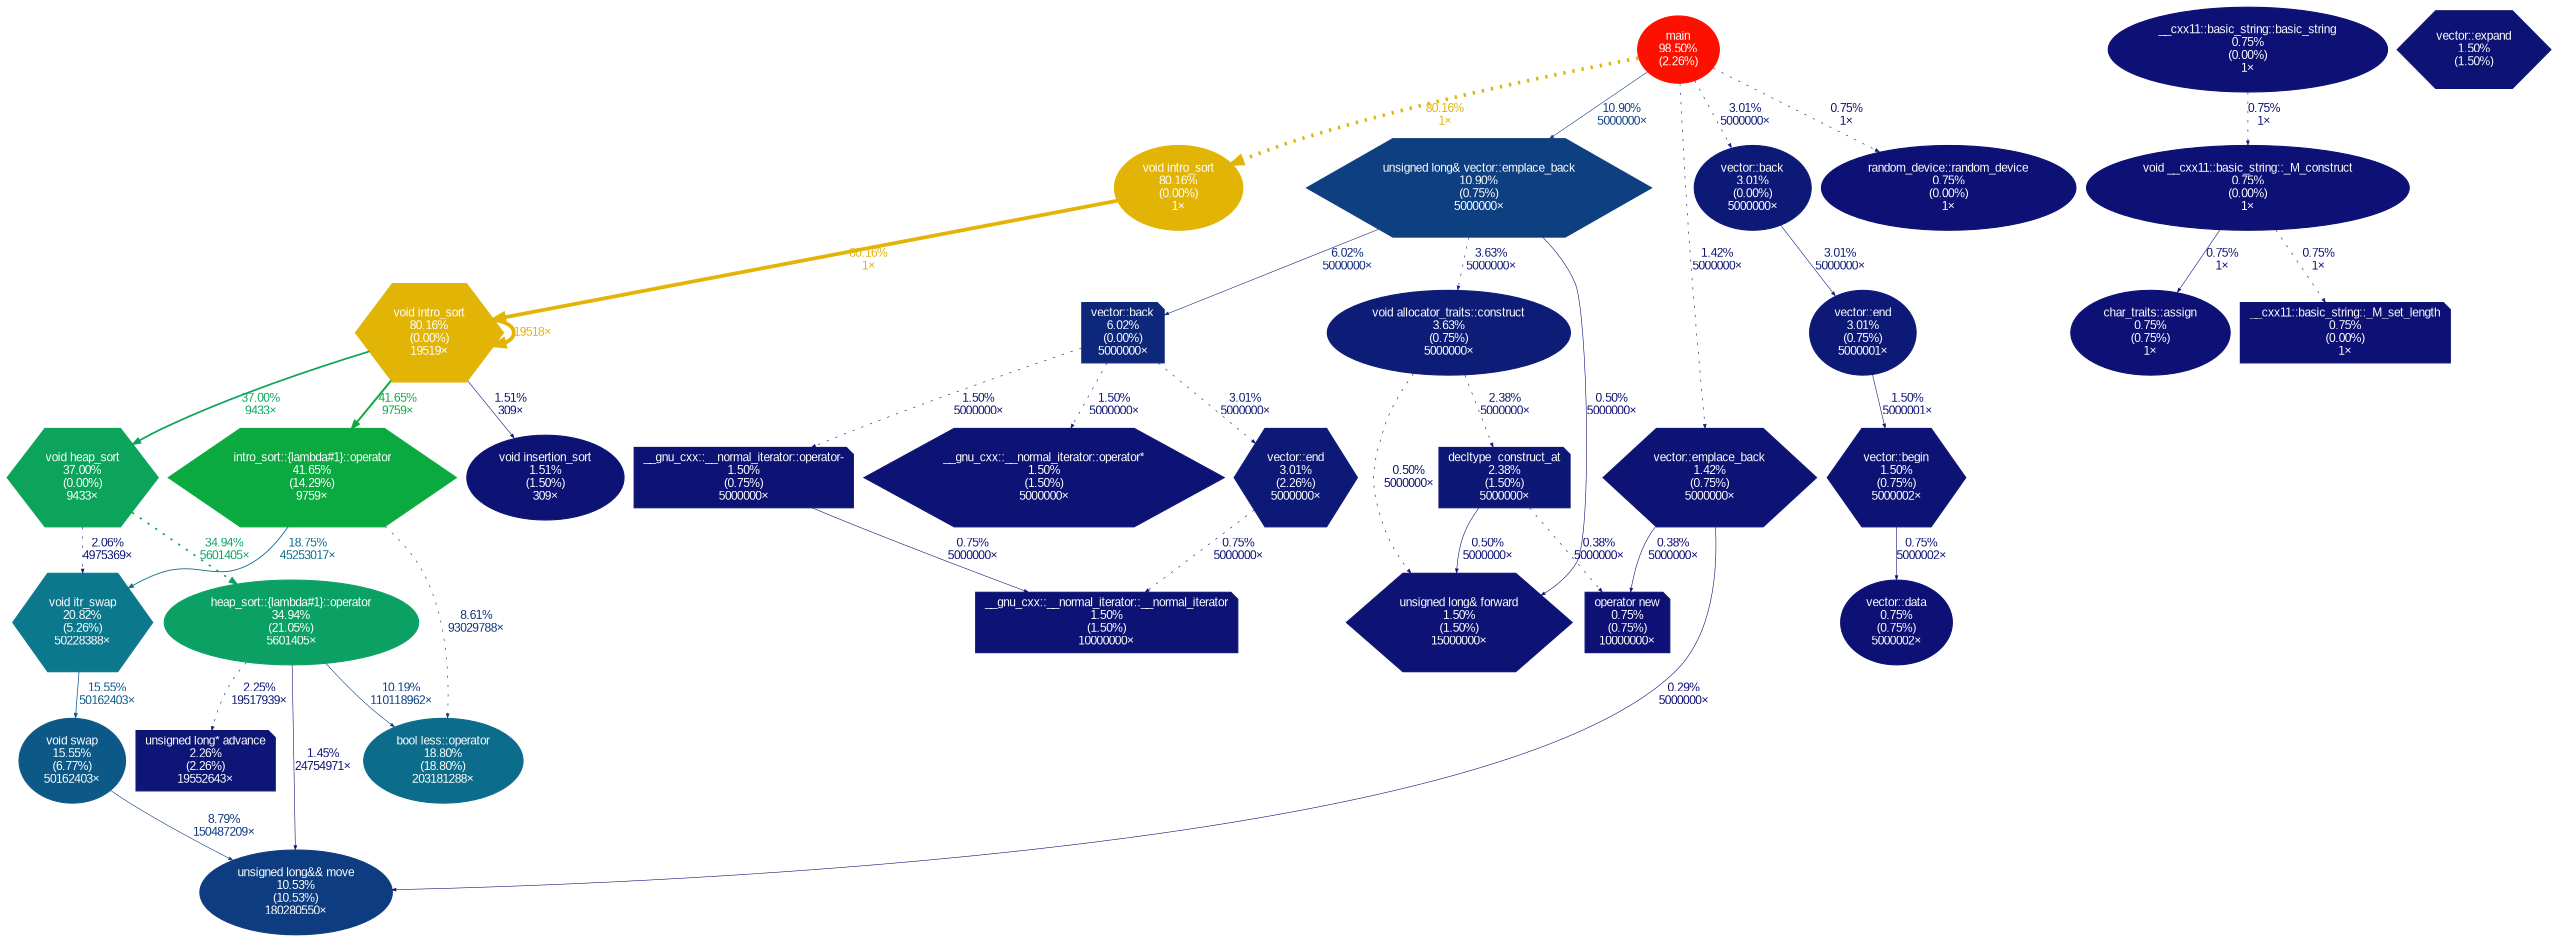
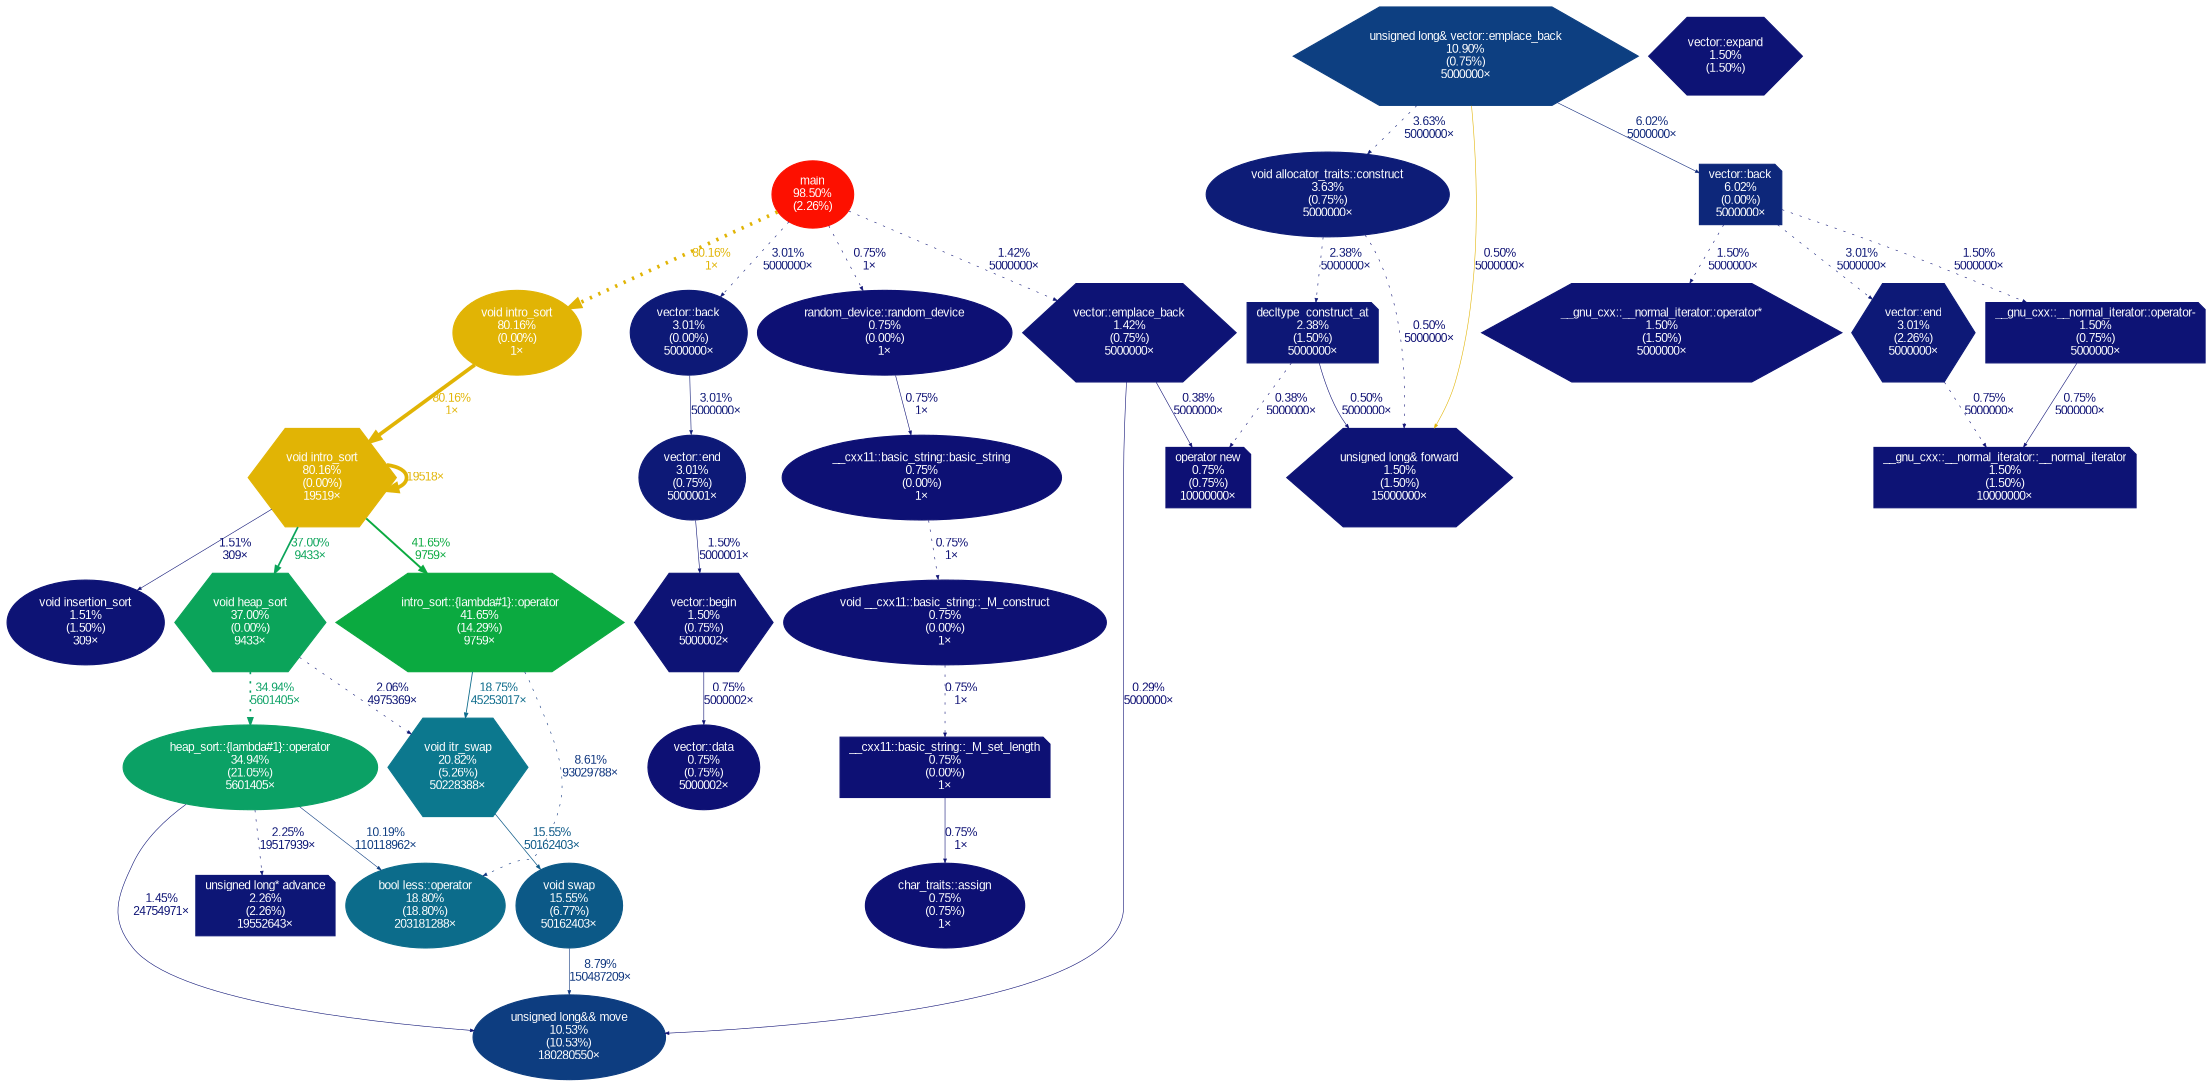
(1600, 104) -> none
(2200, 259) -> (945, 828)
none -> (903, 403)
(1586, 417) -> (1474, 268)
